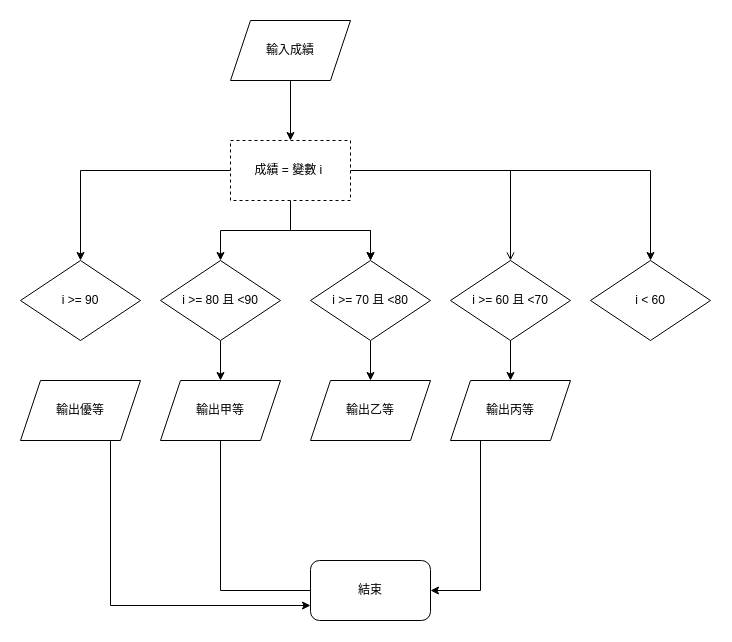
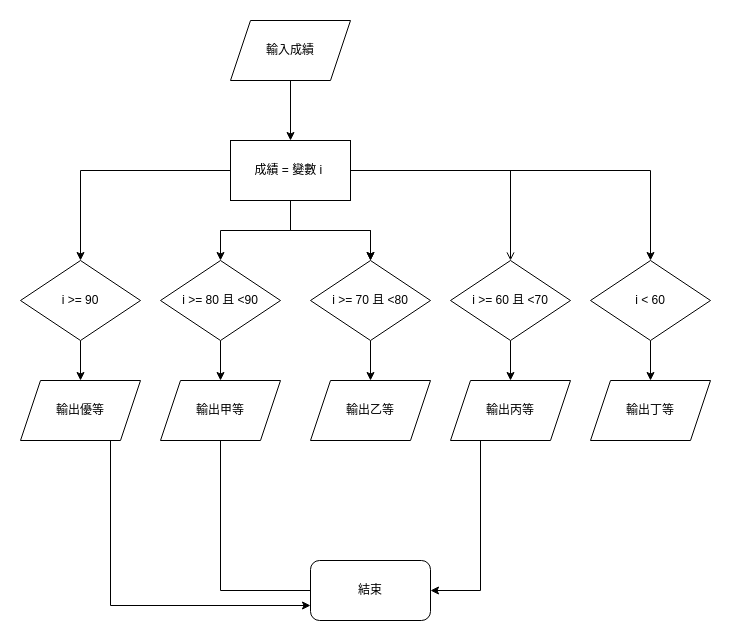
(291, 171) -> (291, 171)
none -> (81, 357)
none -> (651, 357)
none -> (651, 411)
